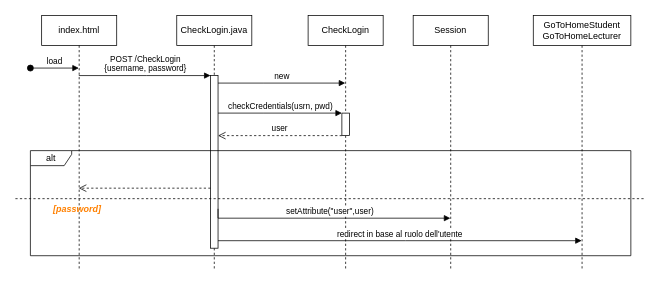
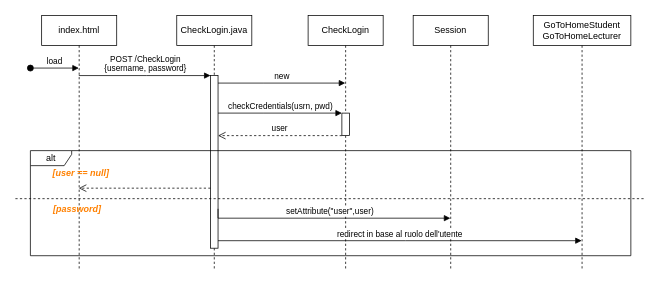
none -> (81, 173)
